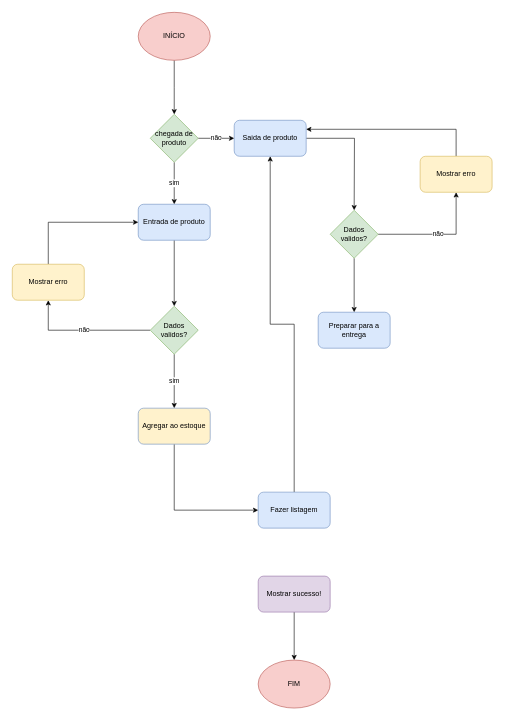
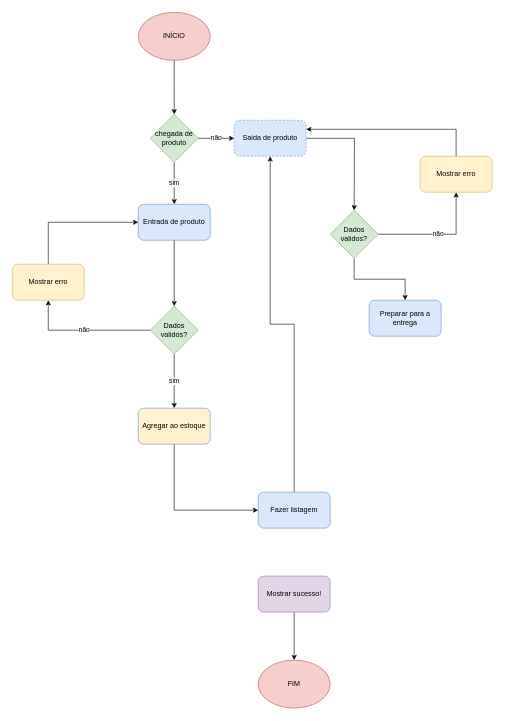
(270, 138) -> (270, 138)
(354, 330) -> (405, 318)
